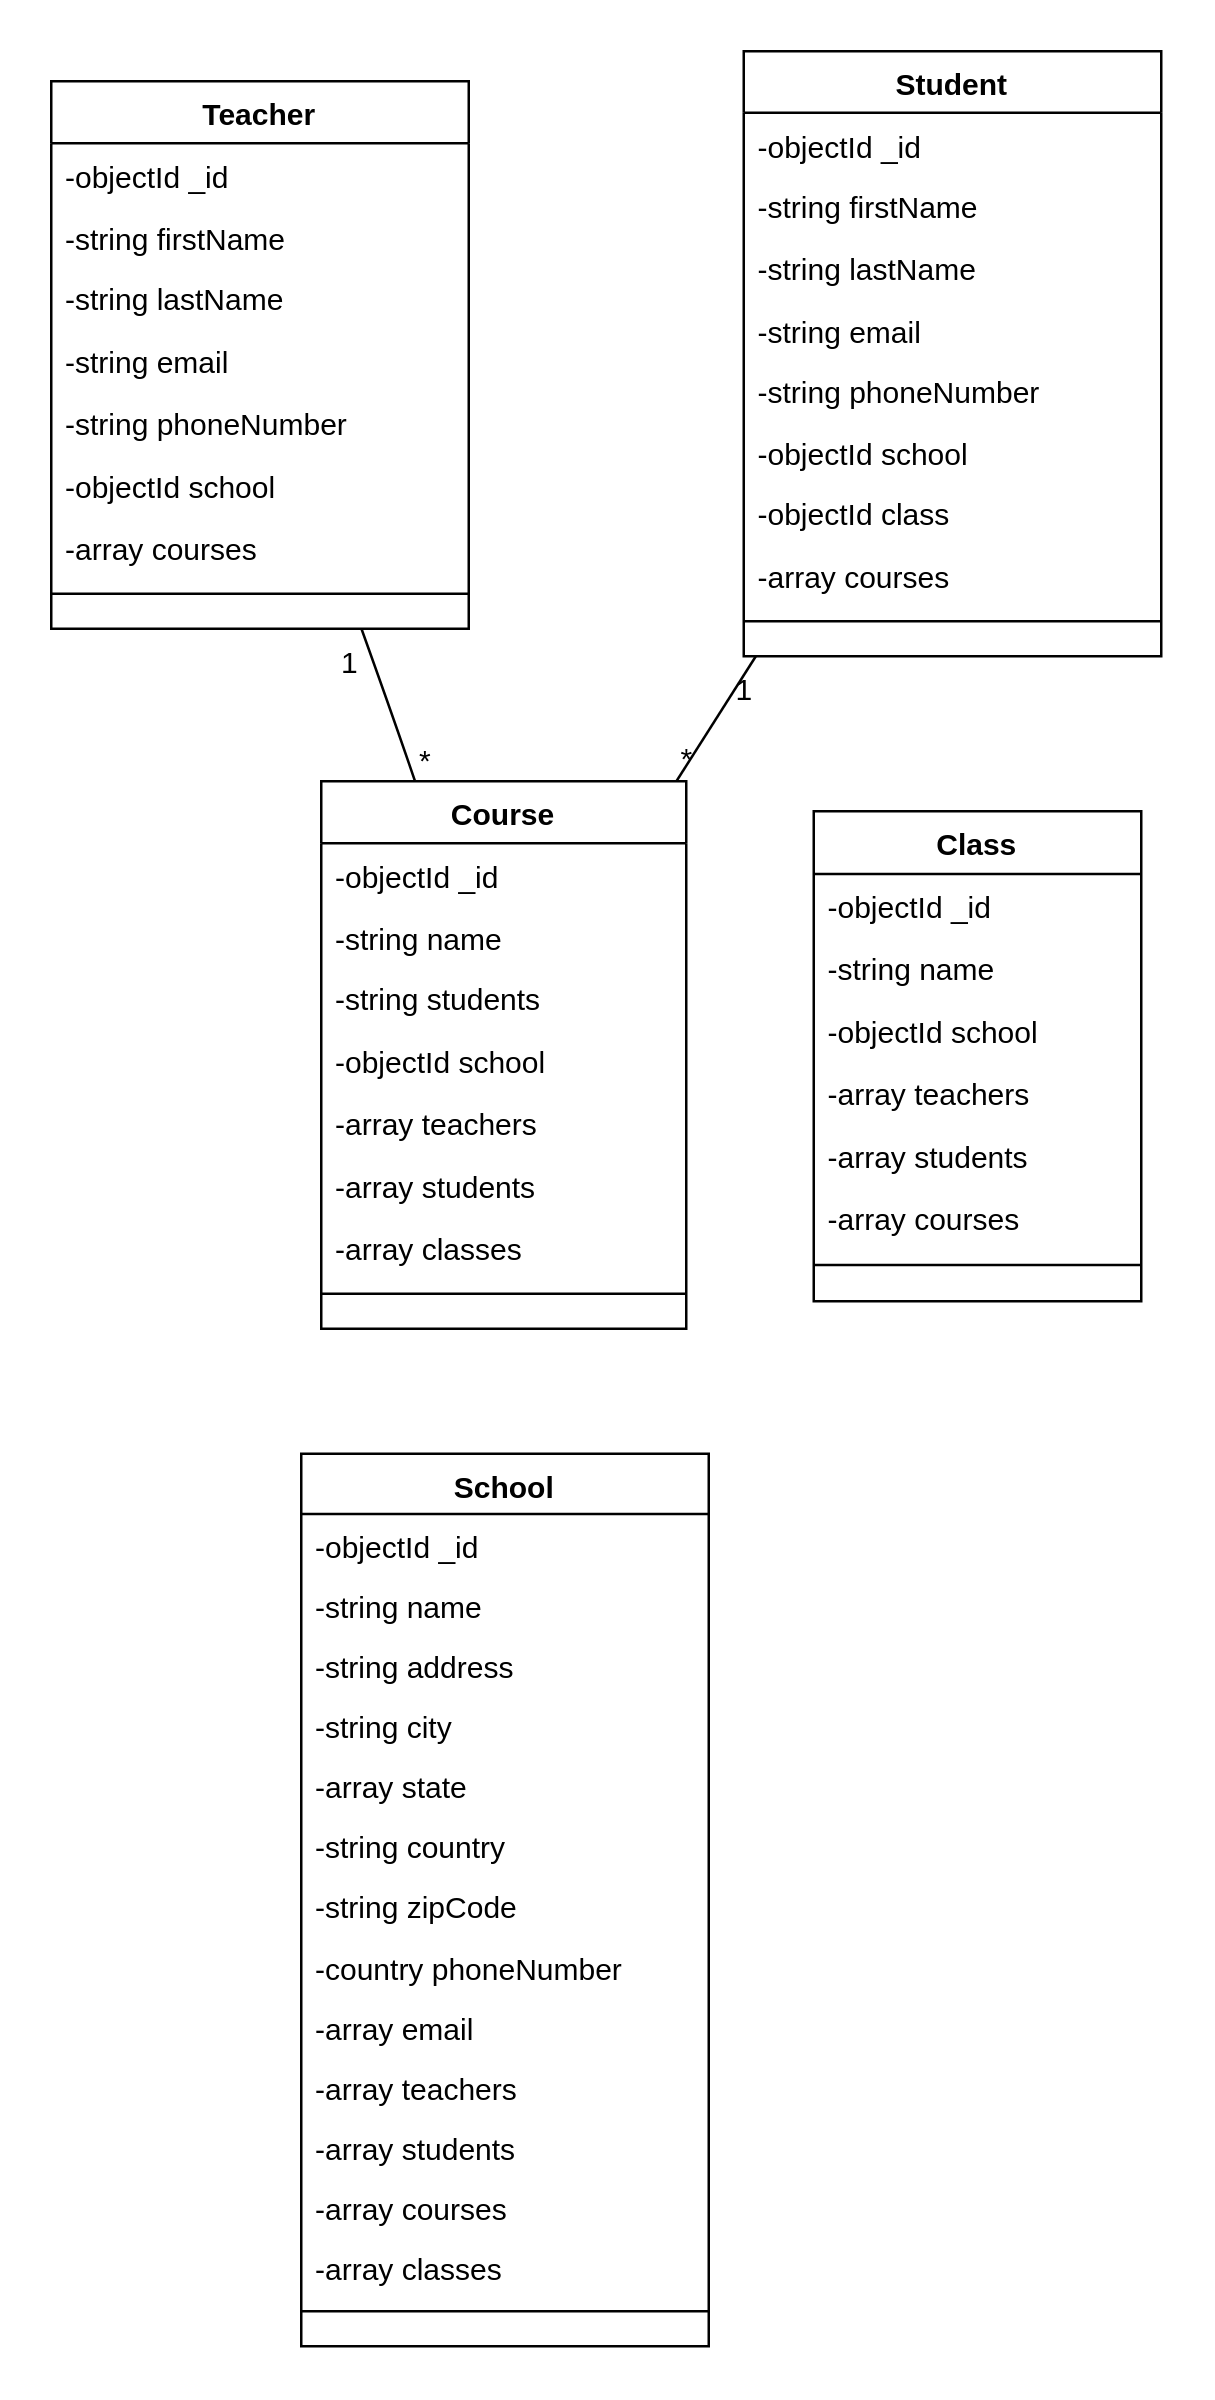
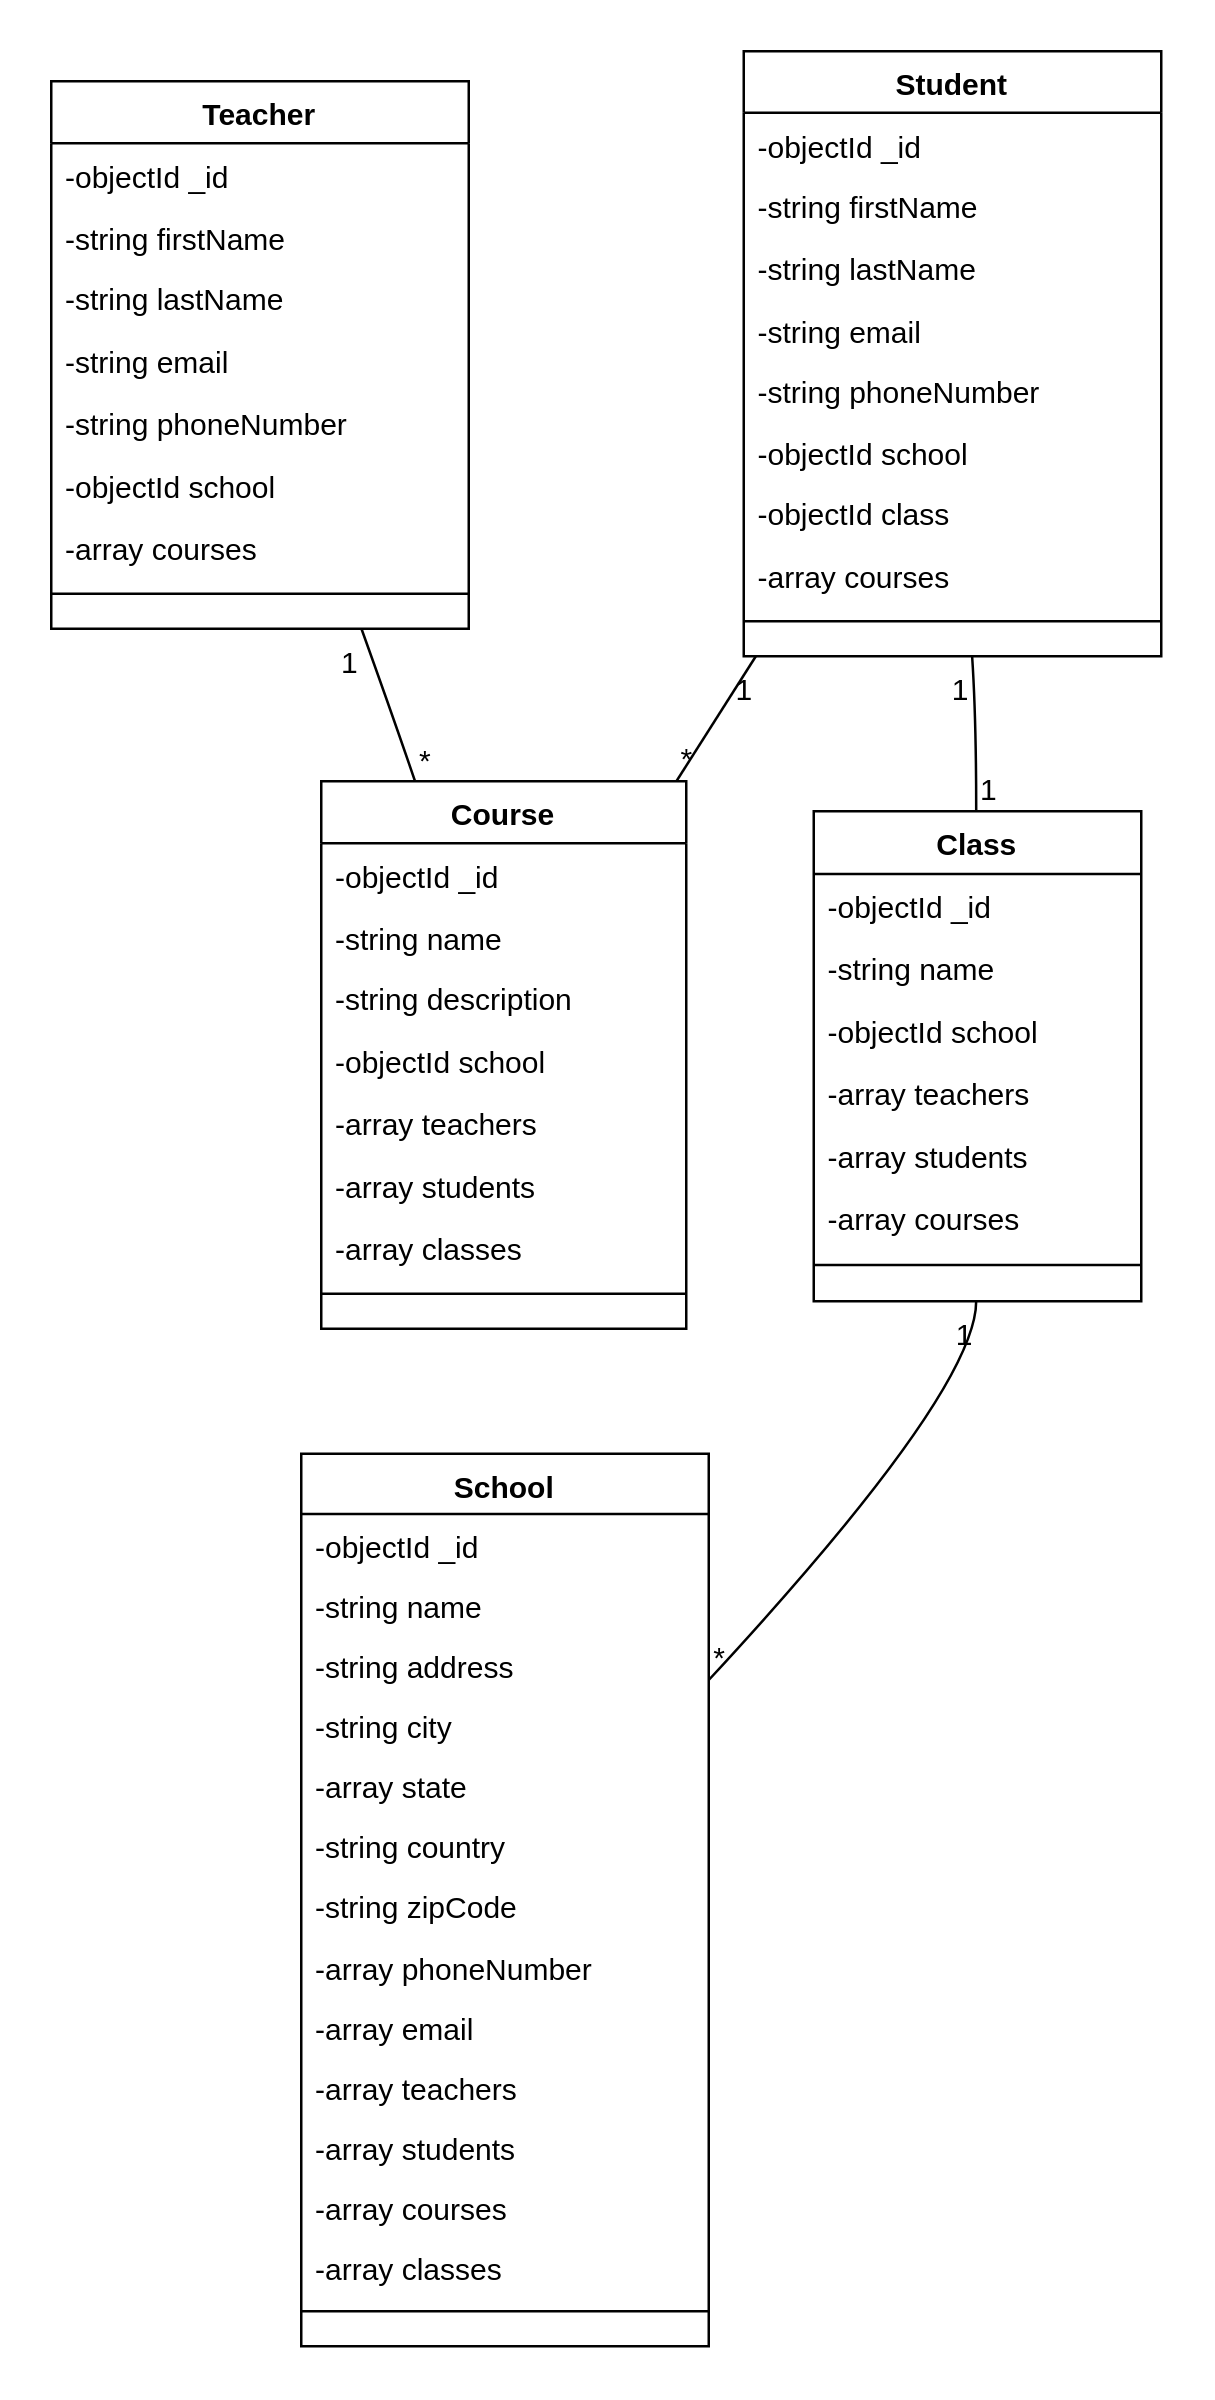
none -> (975, 736)
(462, 1000) -> (479, 1000)
none -> (862, 1503)
(479, 1970) -> (462, 1970)
